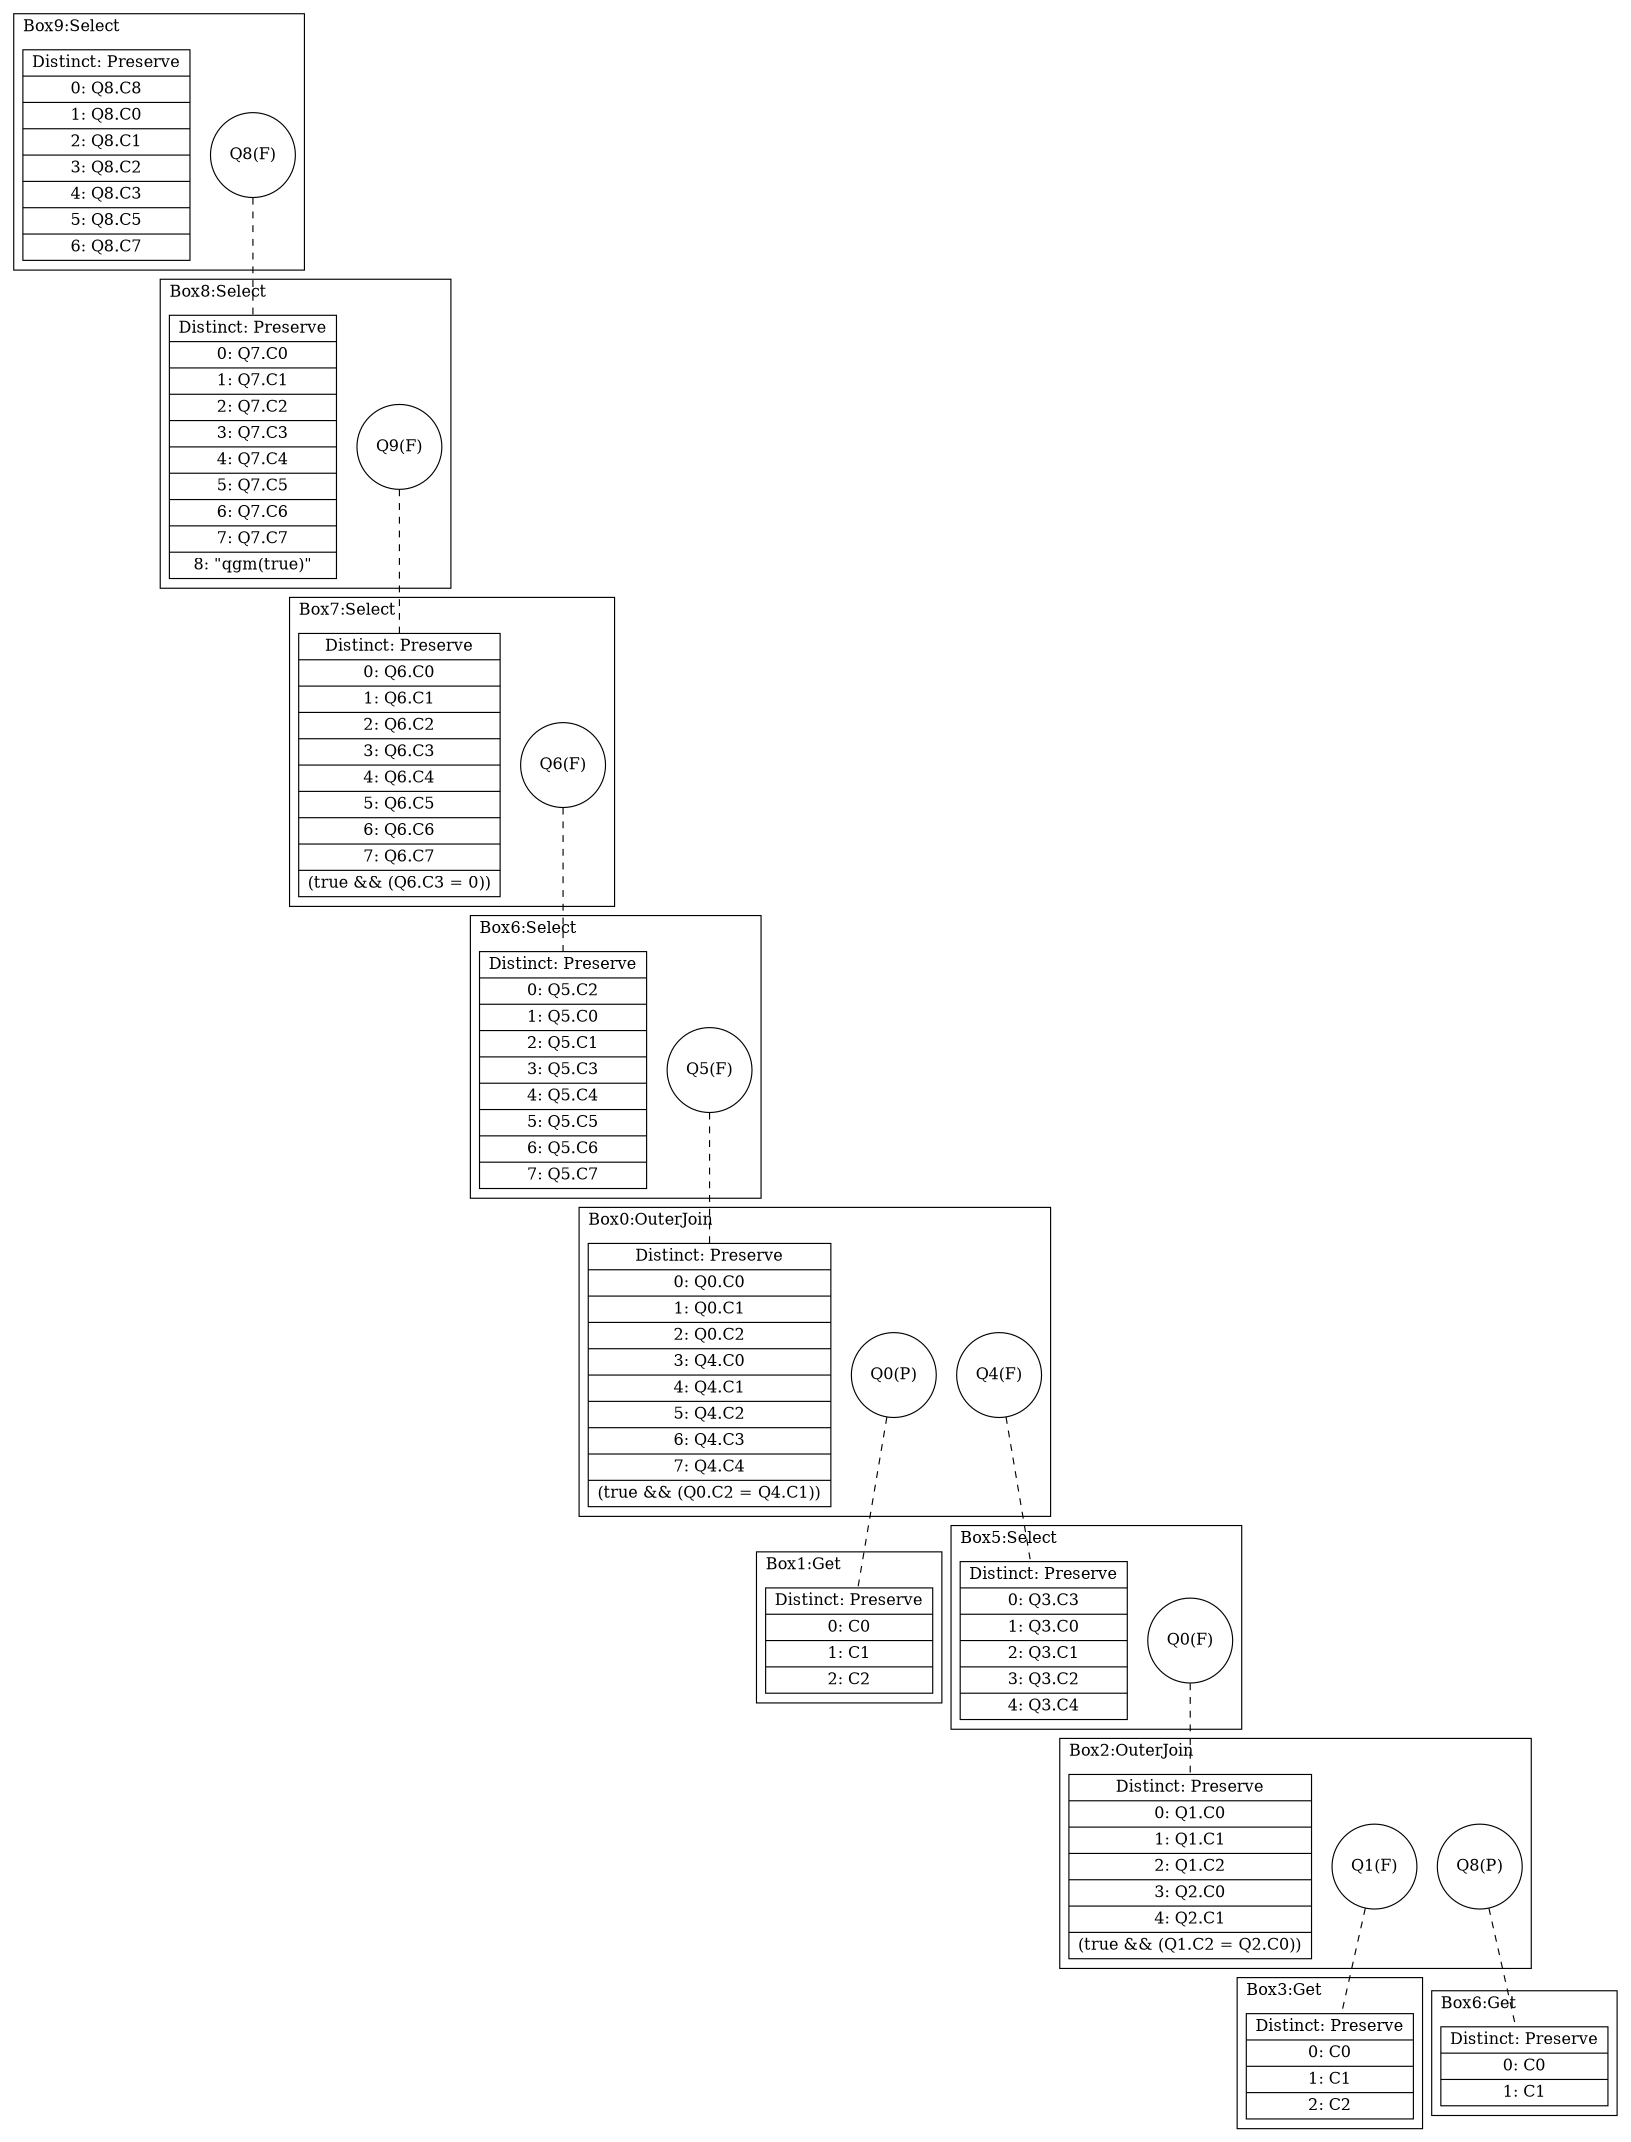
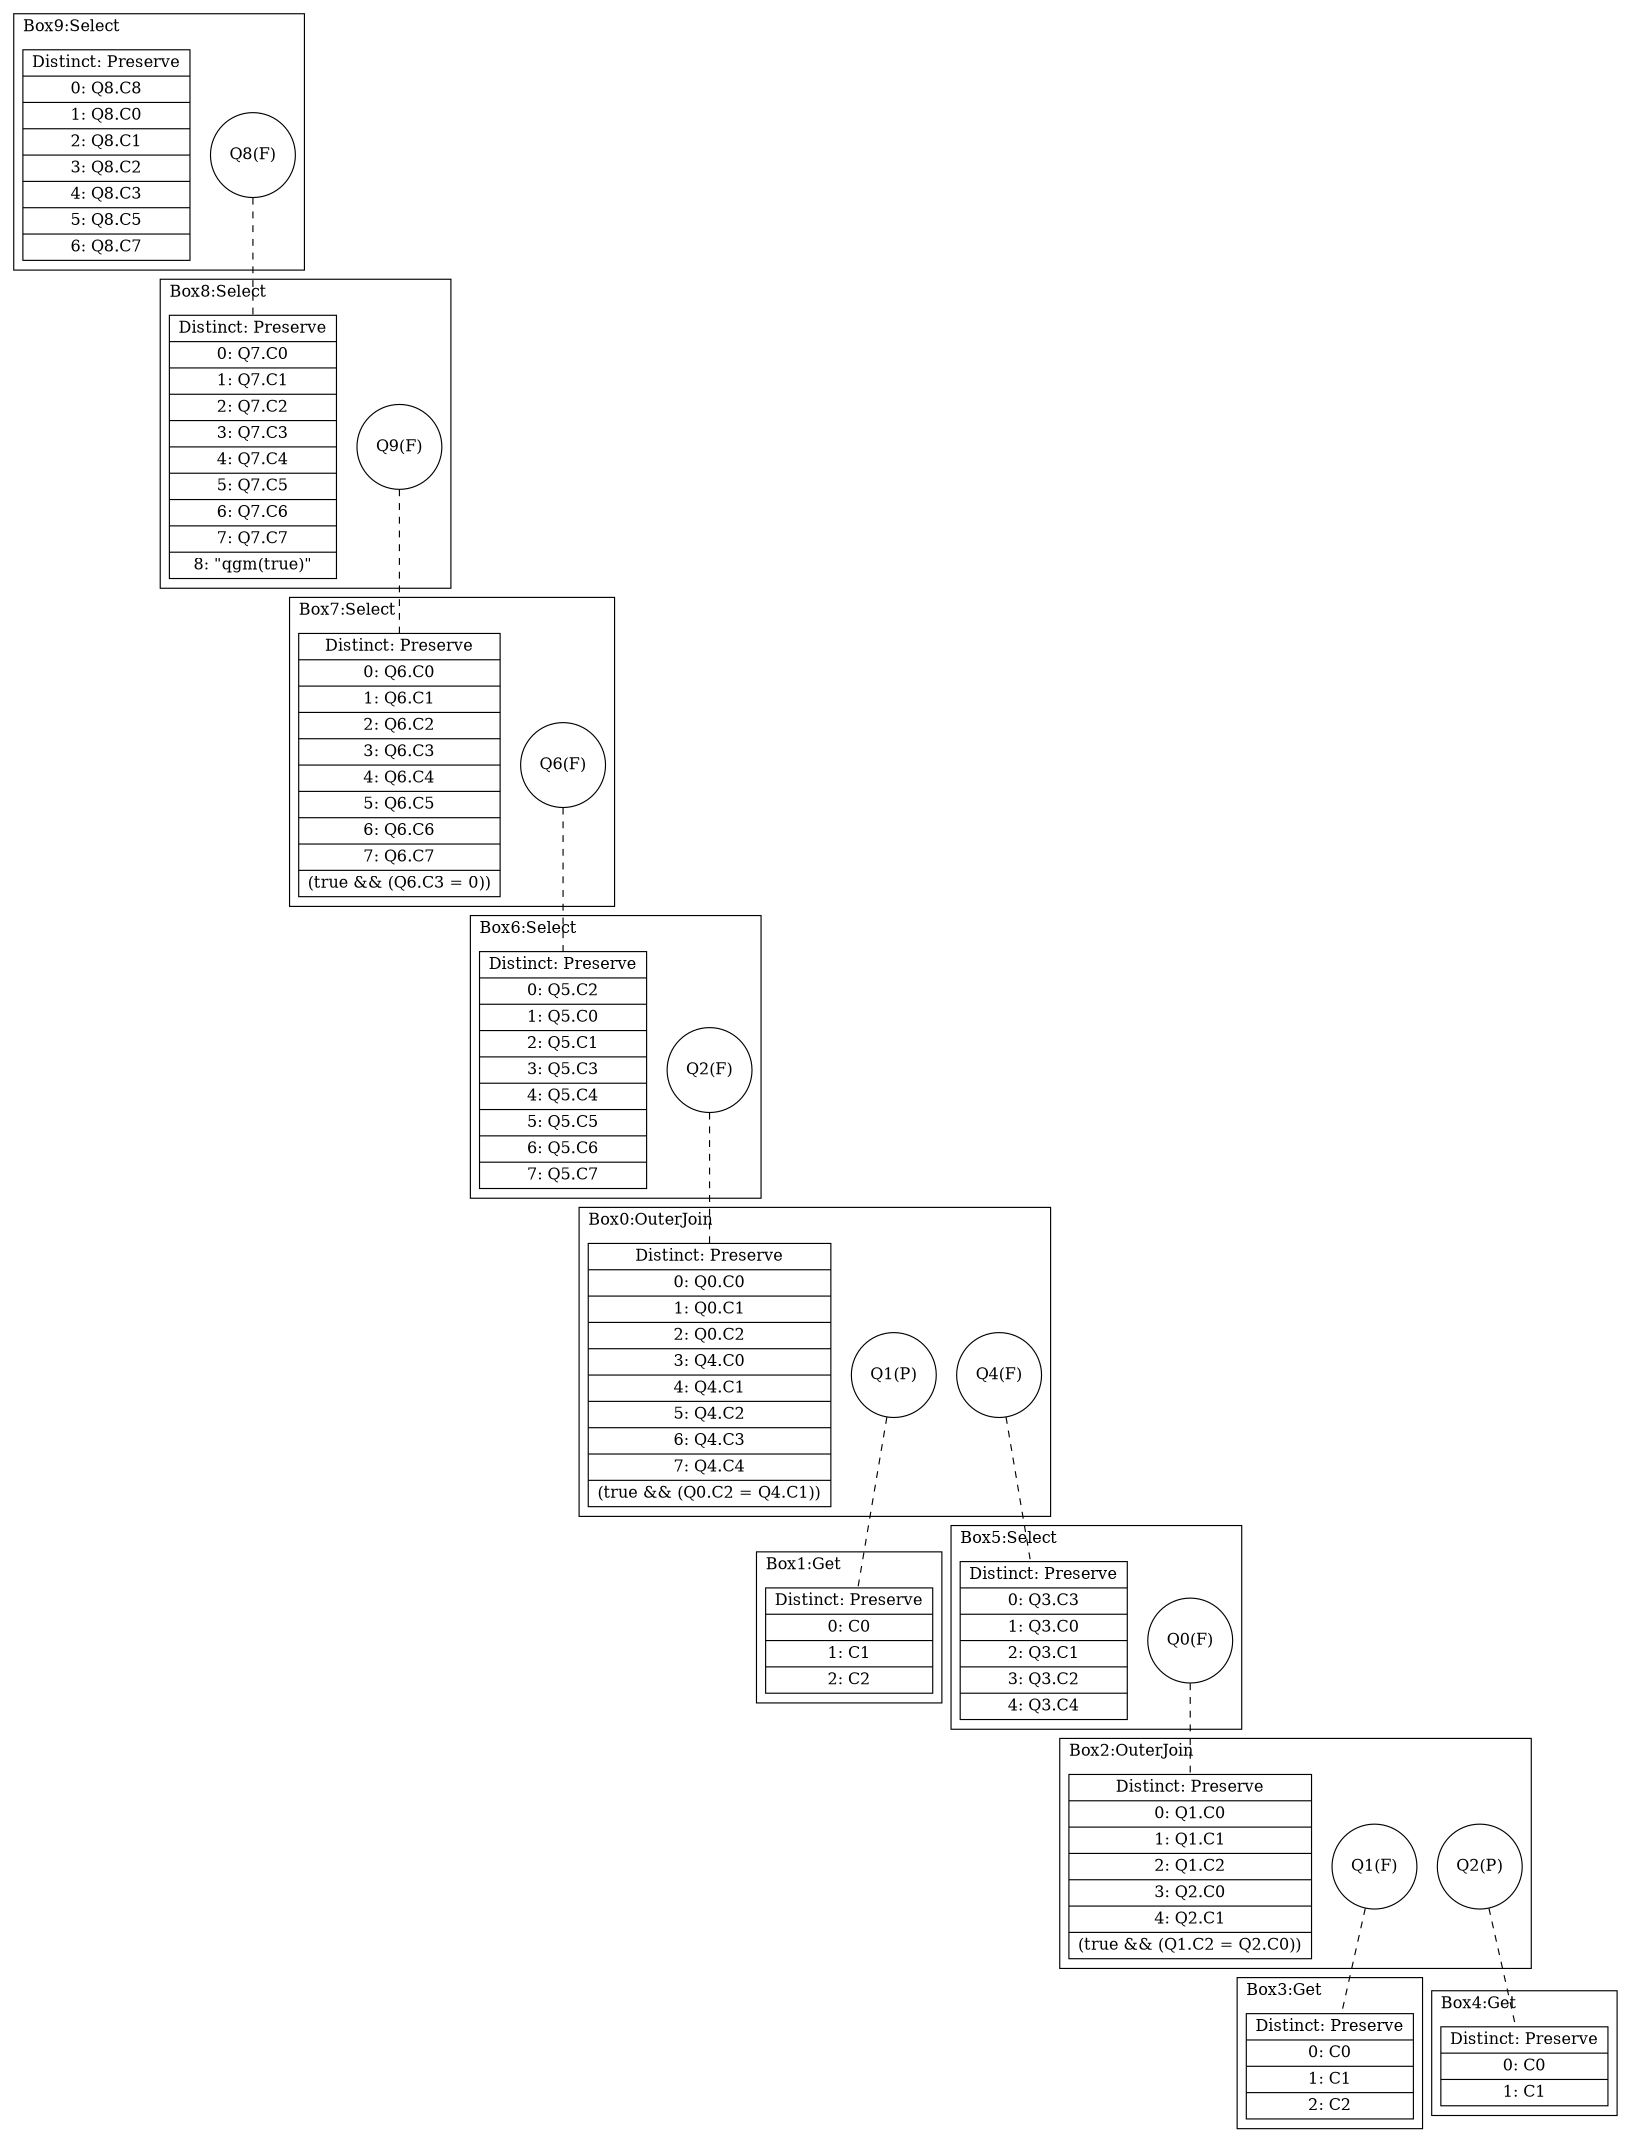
(710, 1070) -> (710, 1070)
(894, 1375) -> (894, 1375)
(1480, 1867) -> (1480, 1867)
(1479, 2004) -> (1479, 2004)
